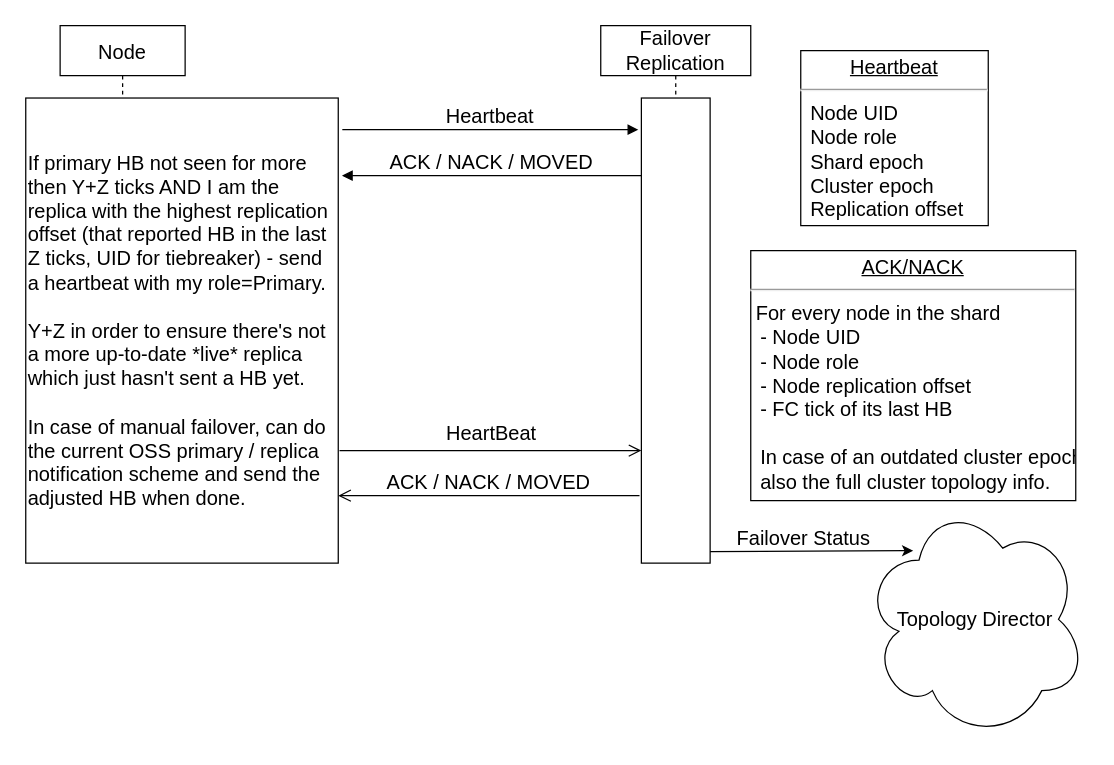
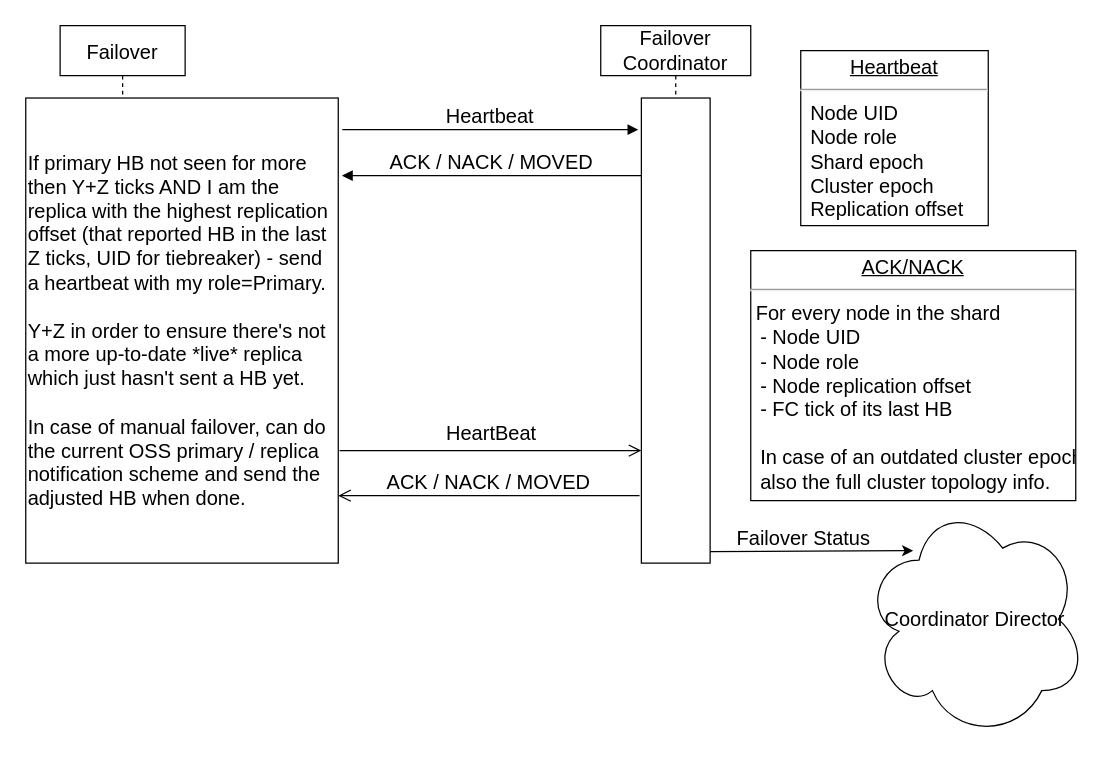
(676, 51) -> (676, 51)
(122, 52) -> (122, 52)
(975, 619) -> (975, 619)
